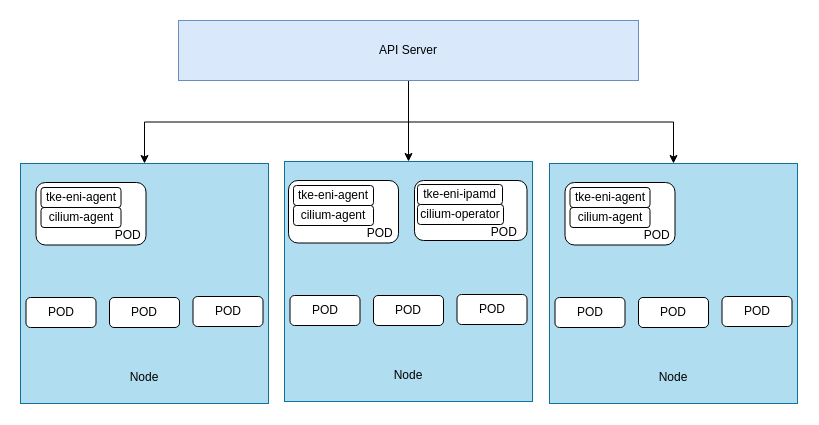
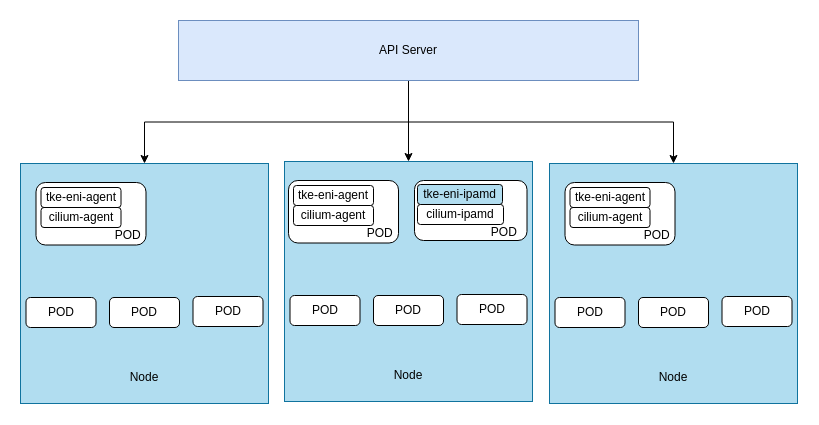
(460, 195) -> (460, 195)
(461, 215) -> (461, 215)
